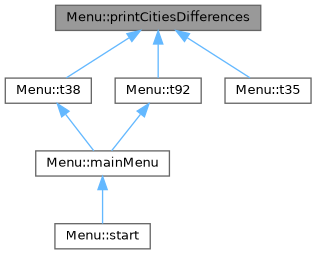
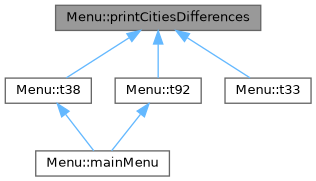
(268, 91) -> (268, 91)
(103, 236) -> none
